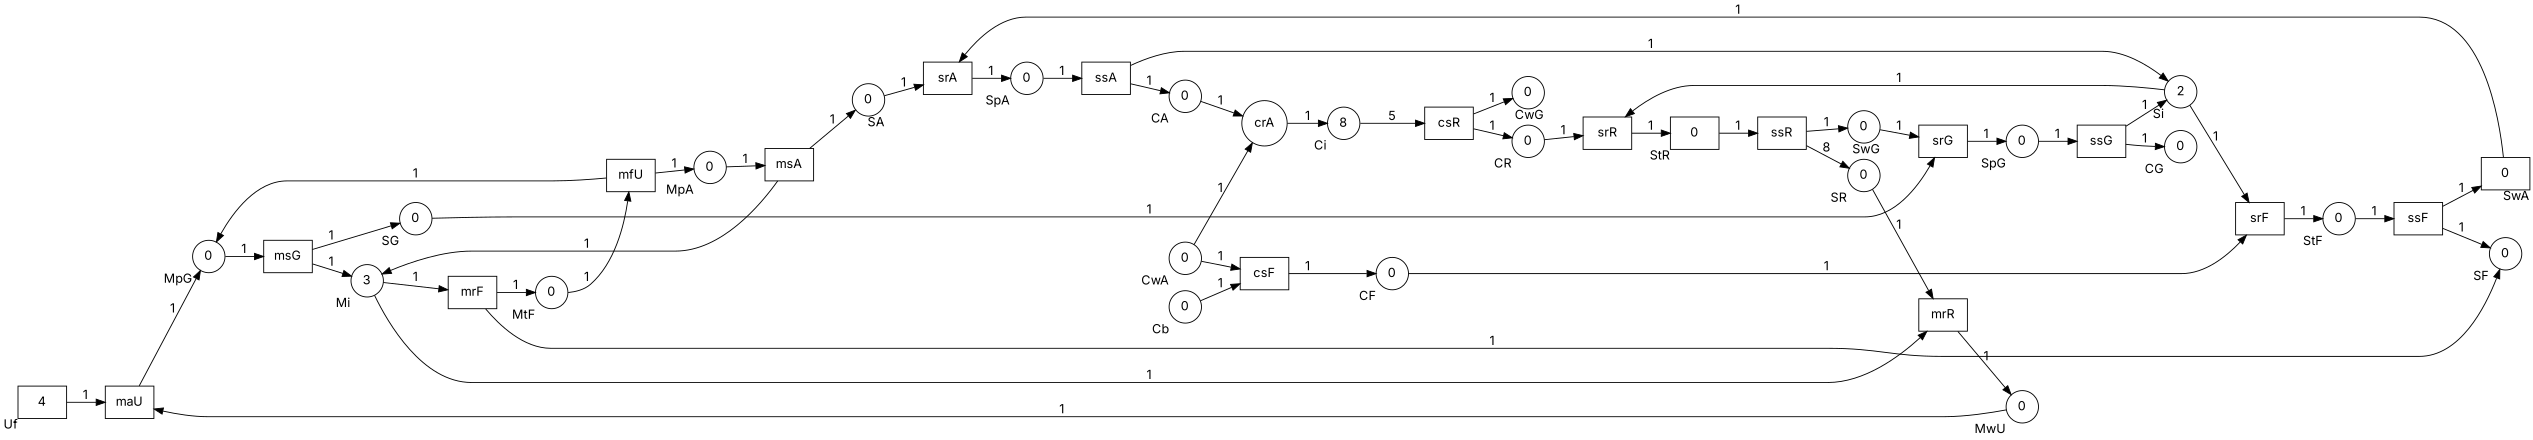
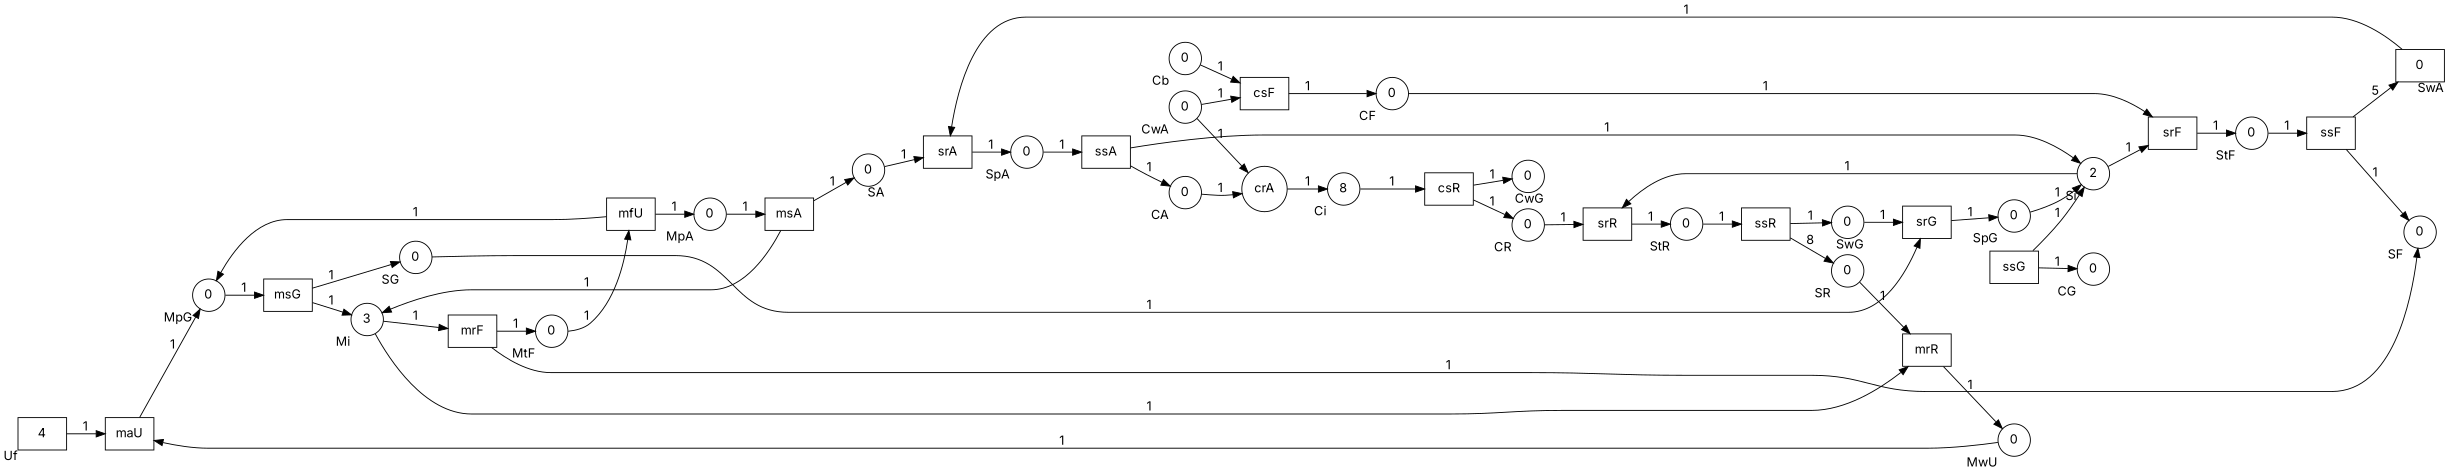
(1392, 117) -> (1392, 182)
(1695, 133) -> (1687, 224)
(2053, 141) -> (2053, 204)
(2462, 189) -> (2376, 91)
